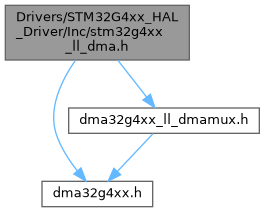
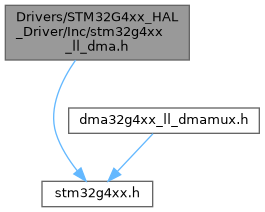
(132, 79) -> none
(97, 194) -> (97, 194)
